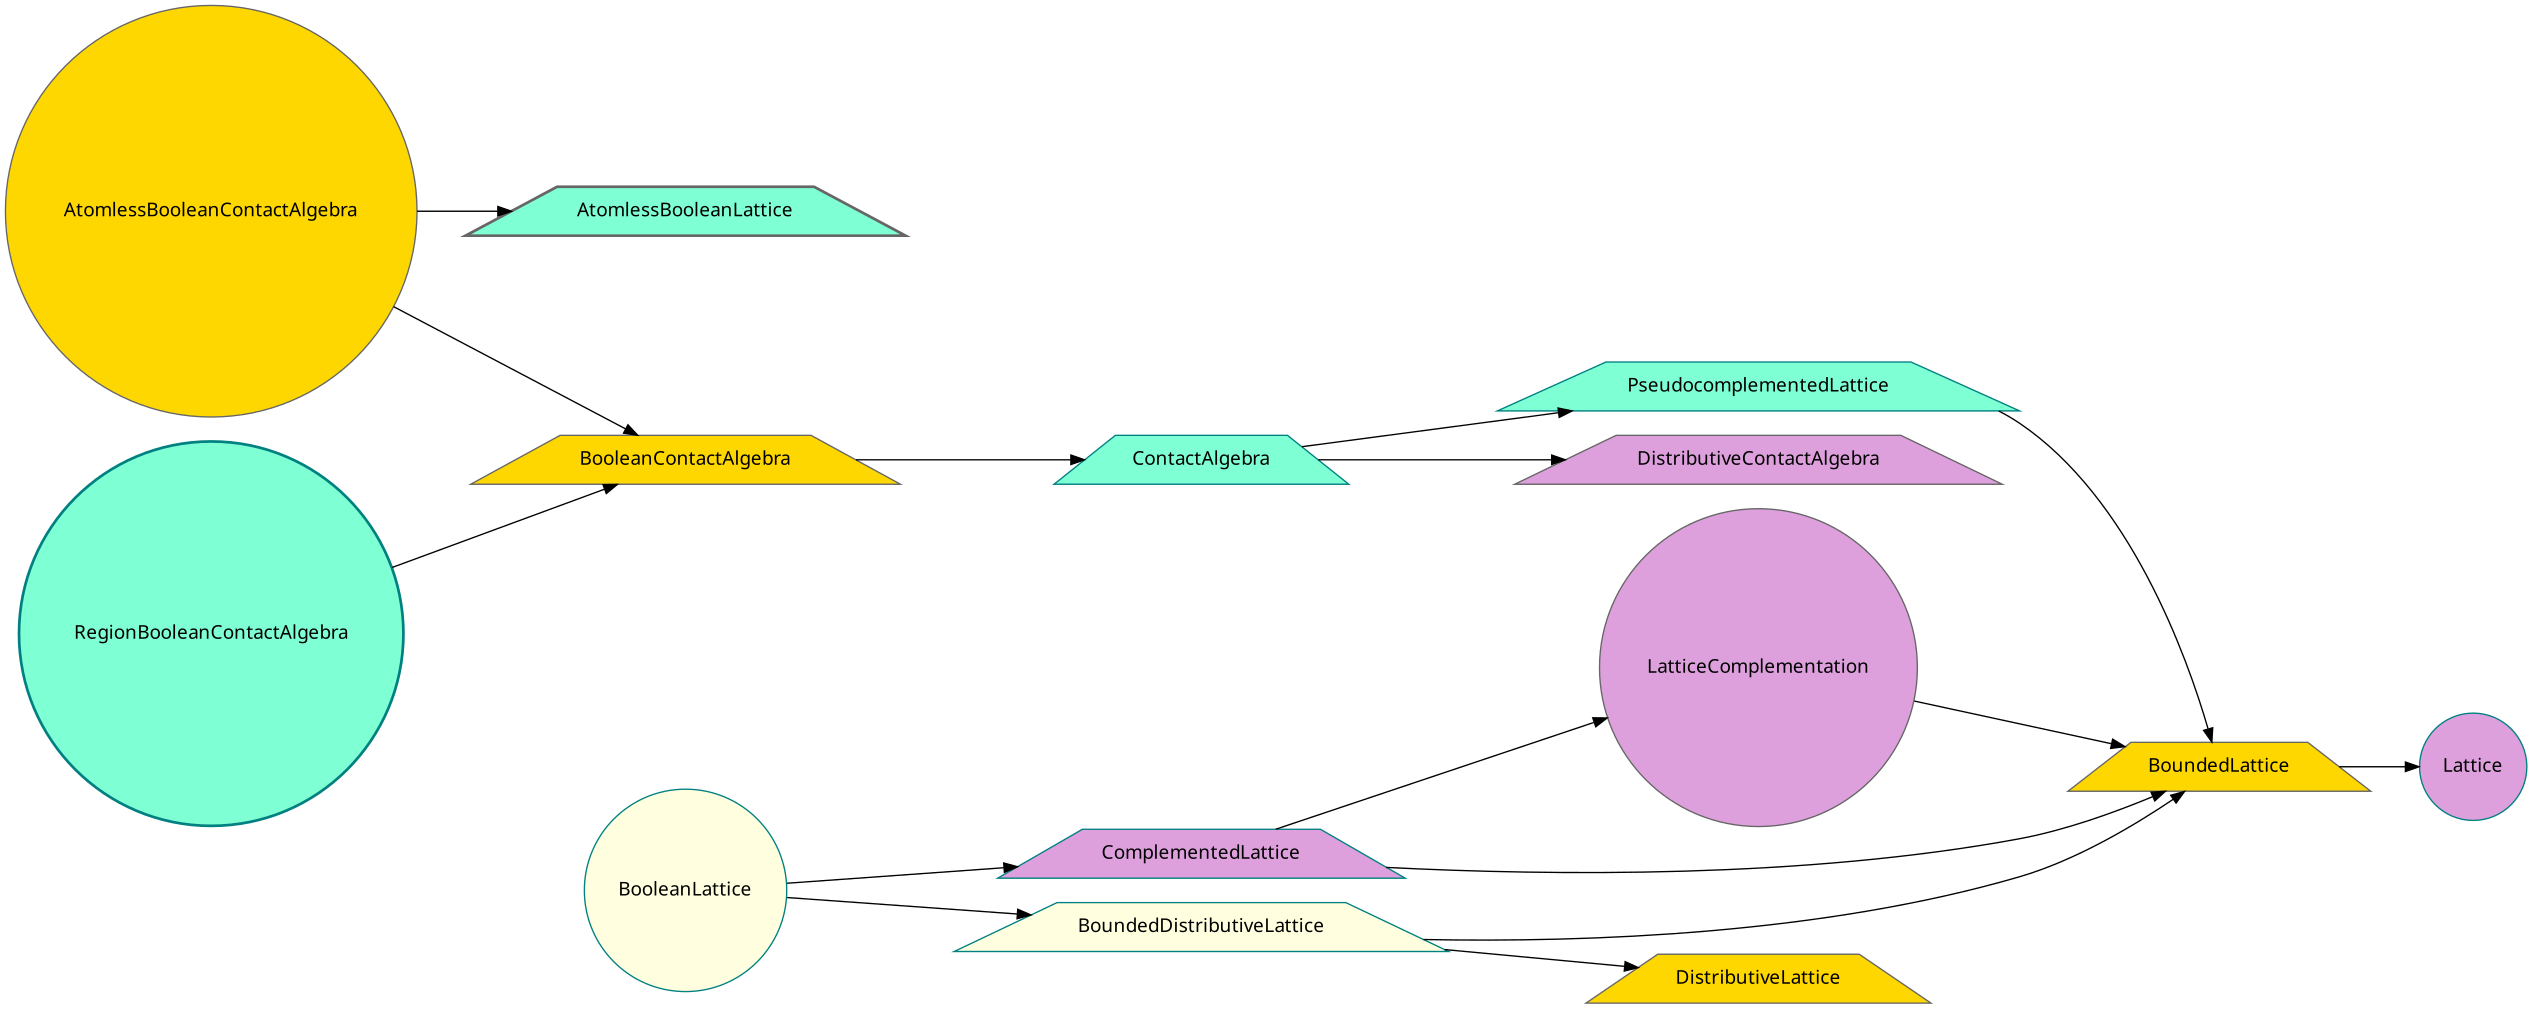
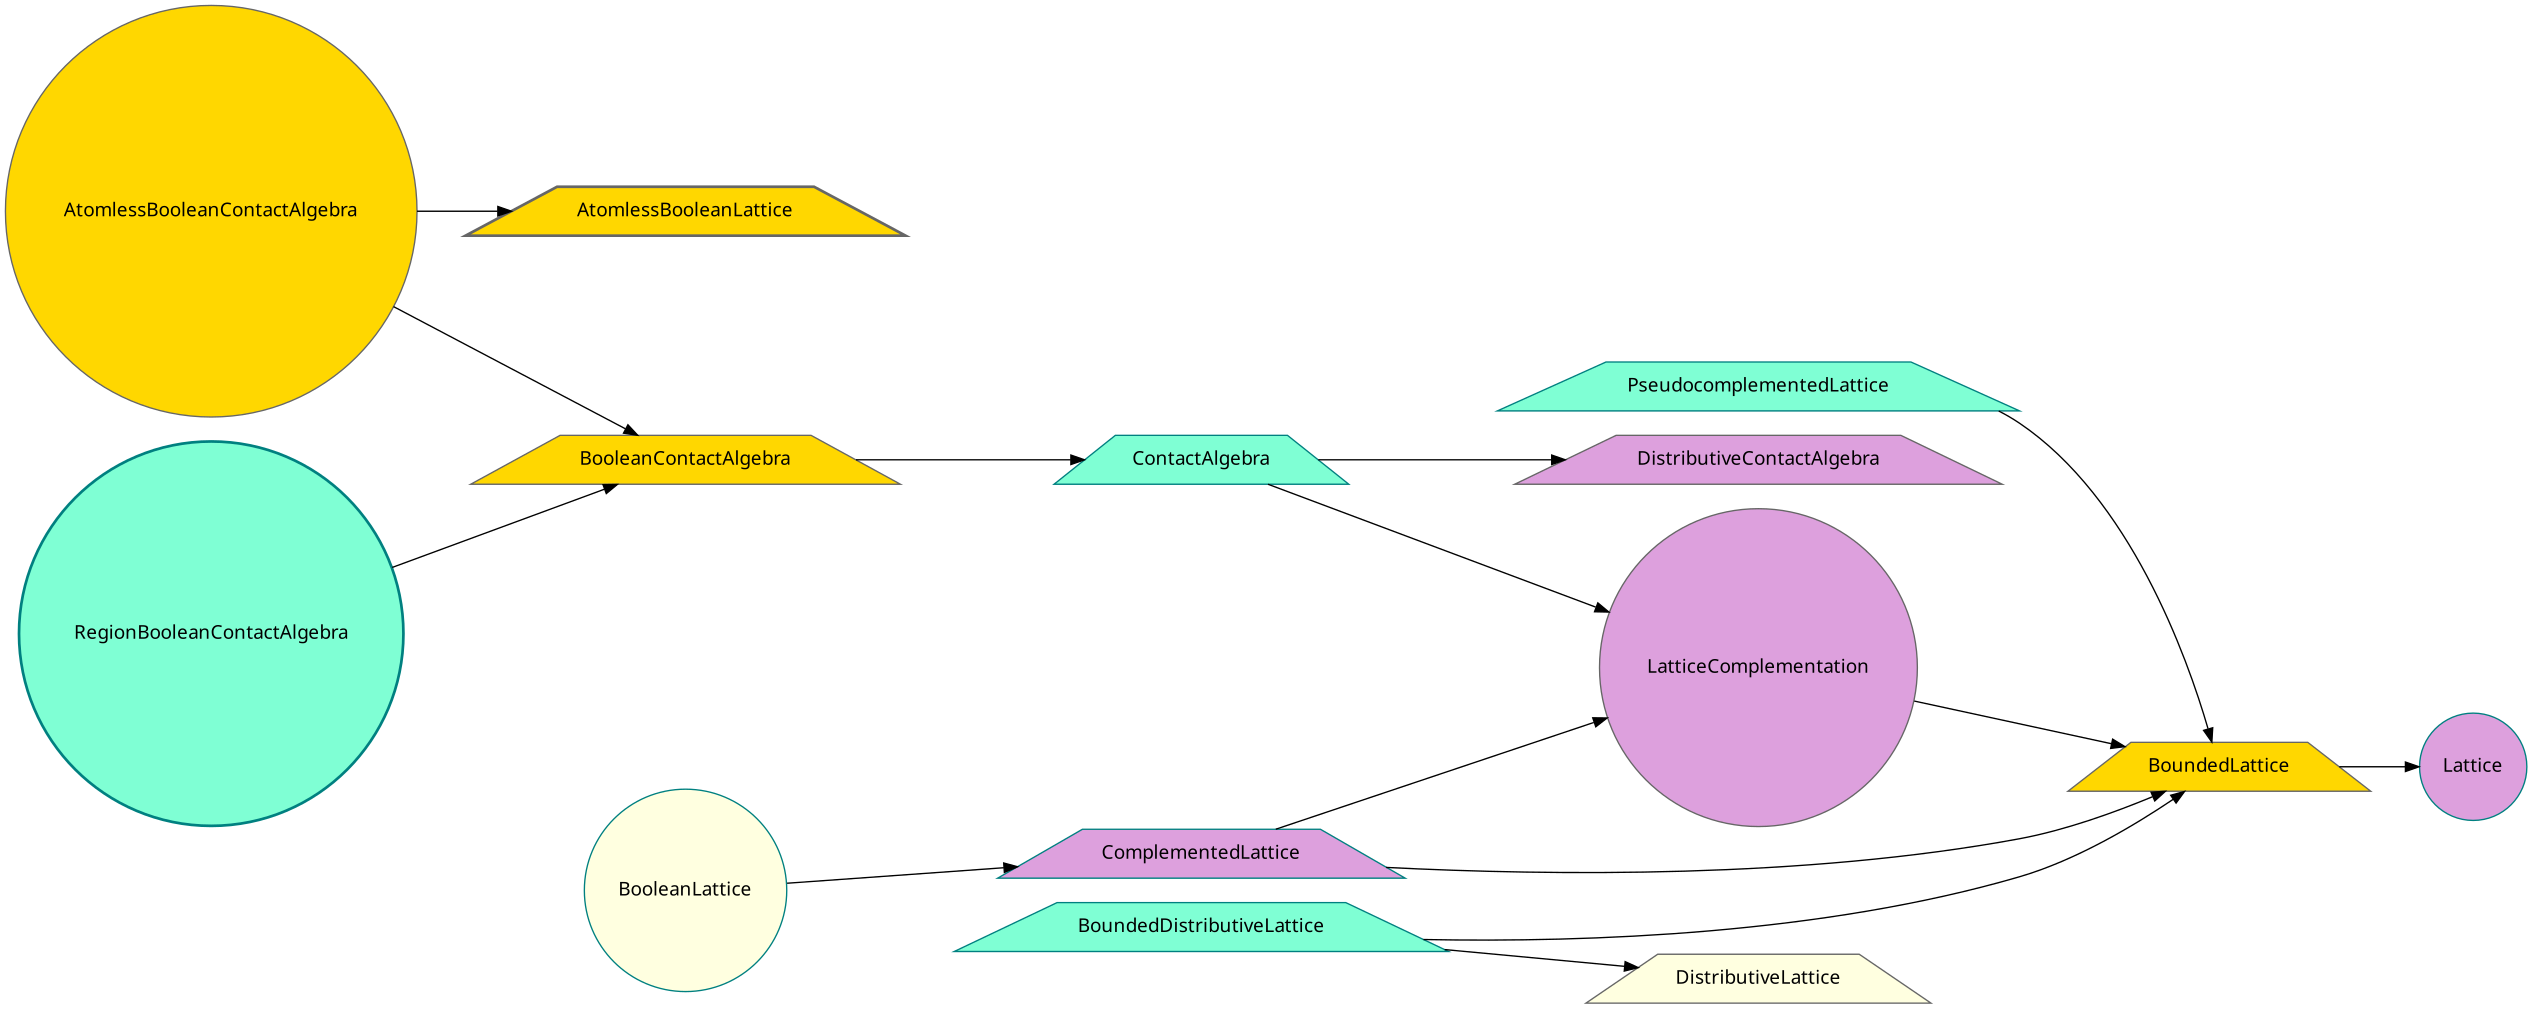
(686, 211) -> (686, 211)
(1430, 430) -> (1432, 546)
(902, 906) -> none
(1201, 927) -> (1201, 927)
(1758, 979) -> (1758, 979)
